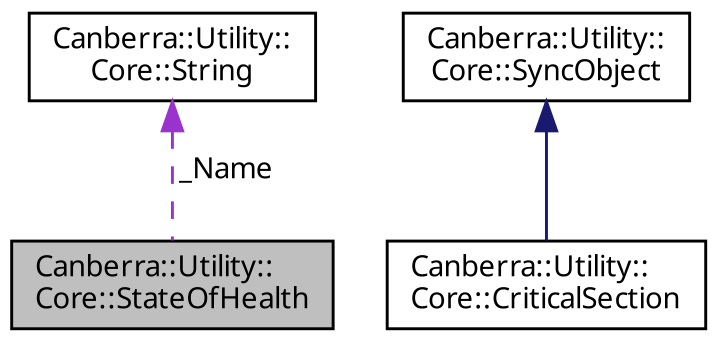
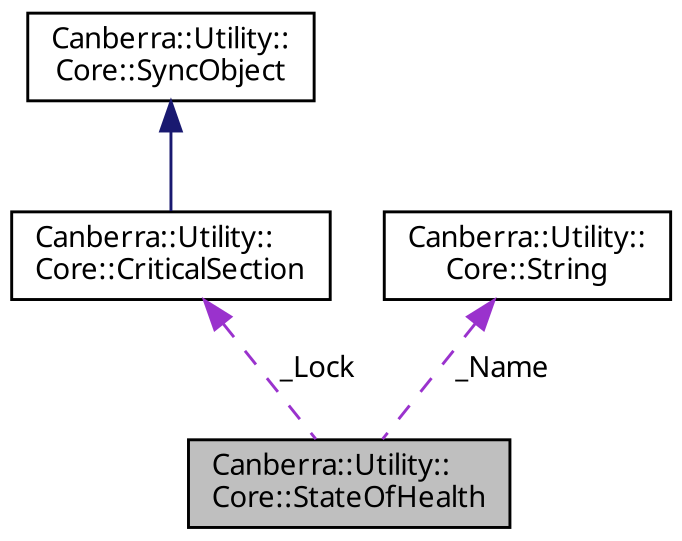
none -> (269, 381)
